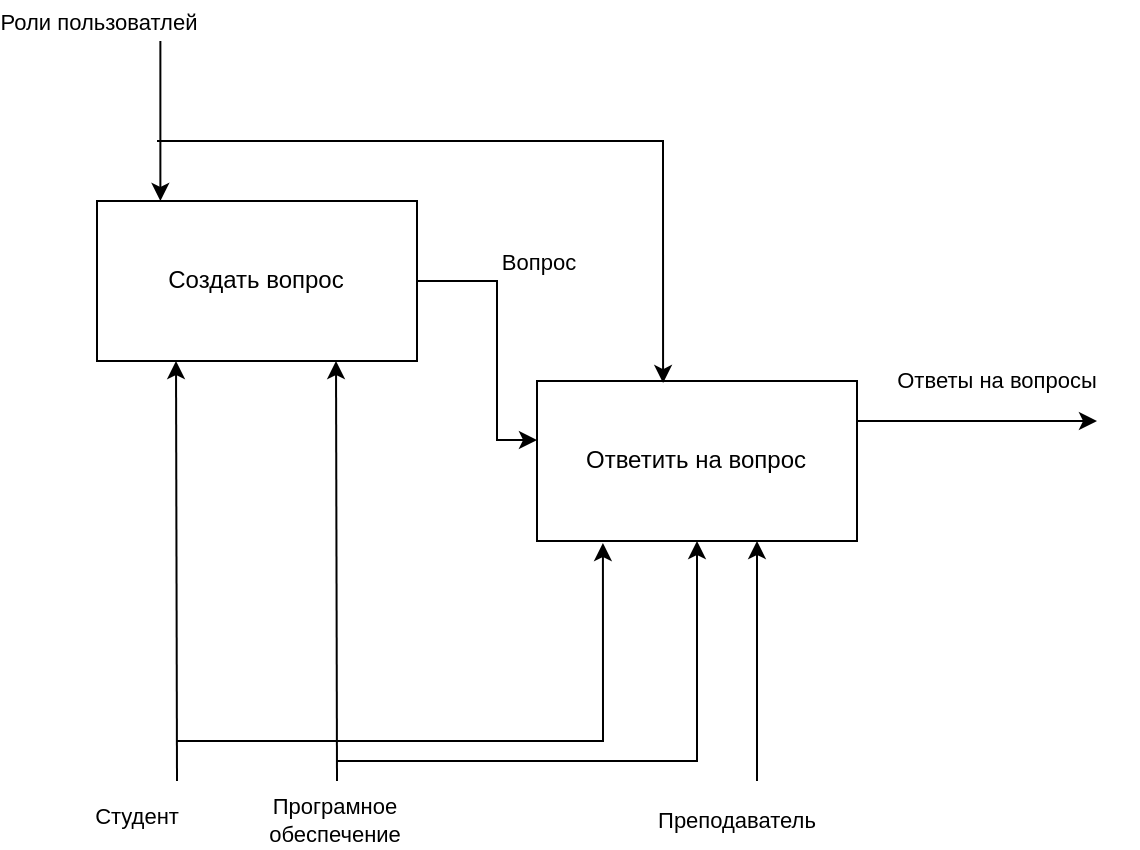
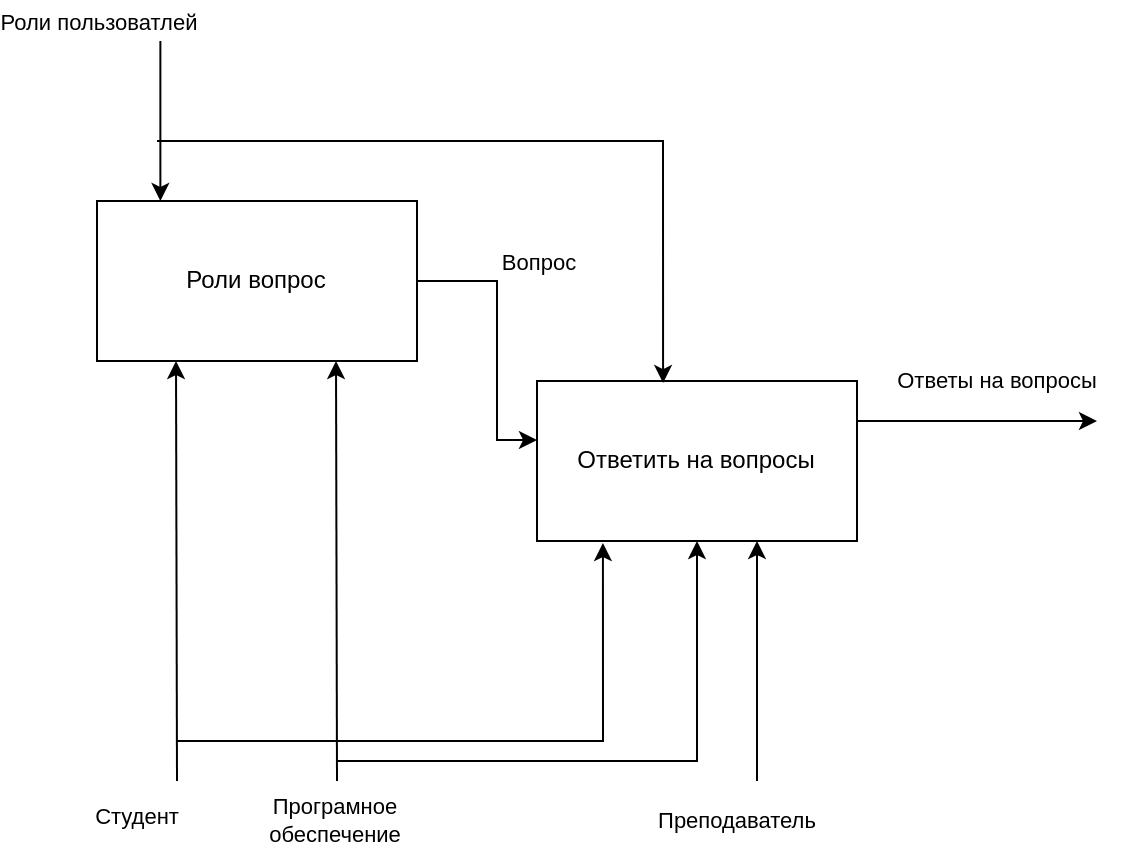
(257, 281) -> (257, 281)
(697, 461) -> (697, 461)
